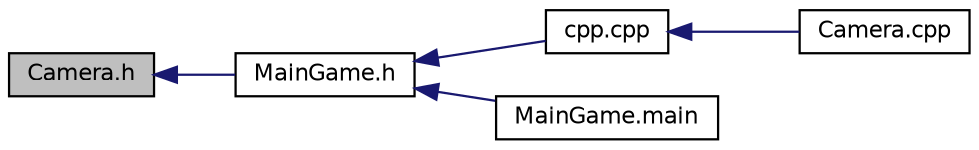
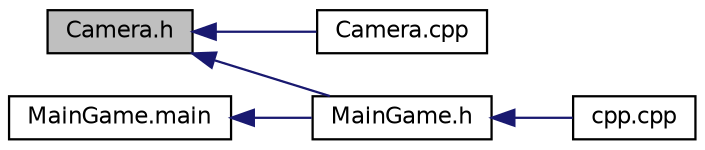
(745, 32) -> (266, 32)
(466, 96) -> (283, 118)
